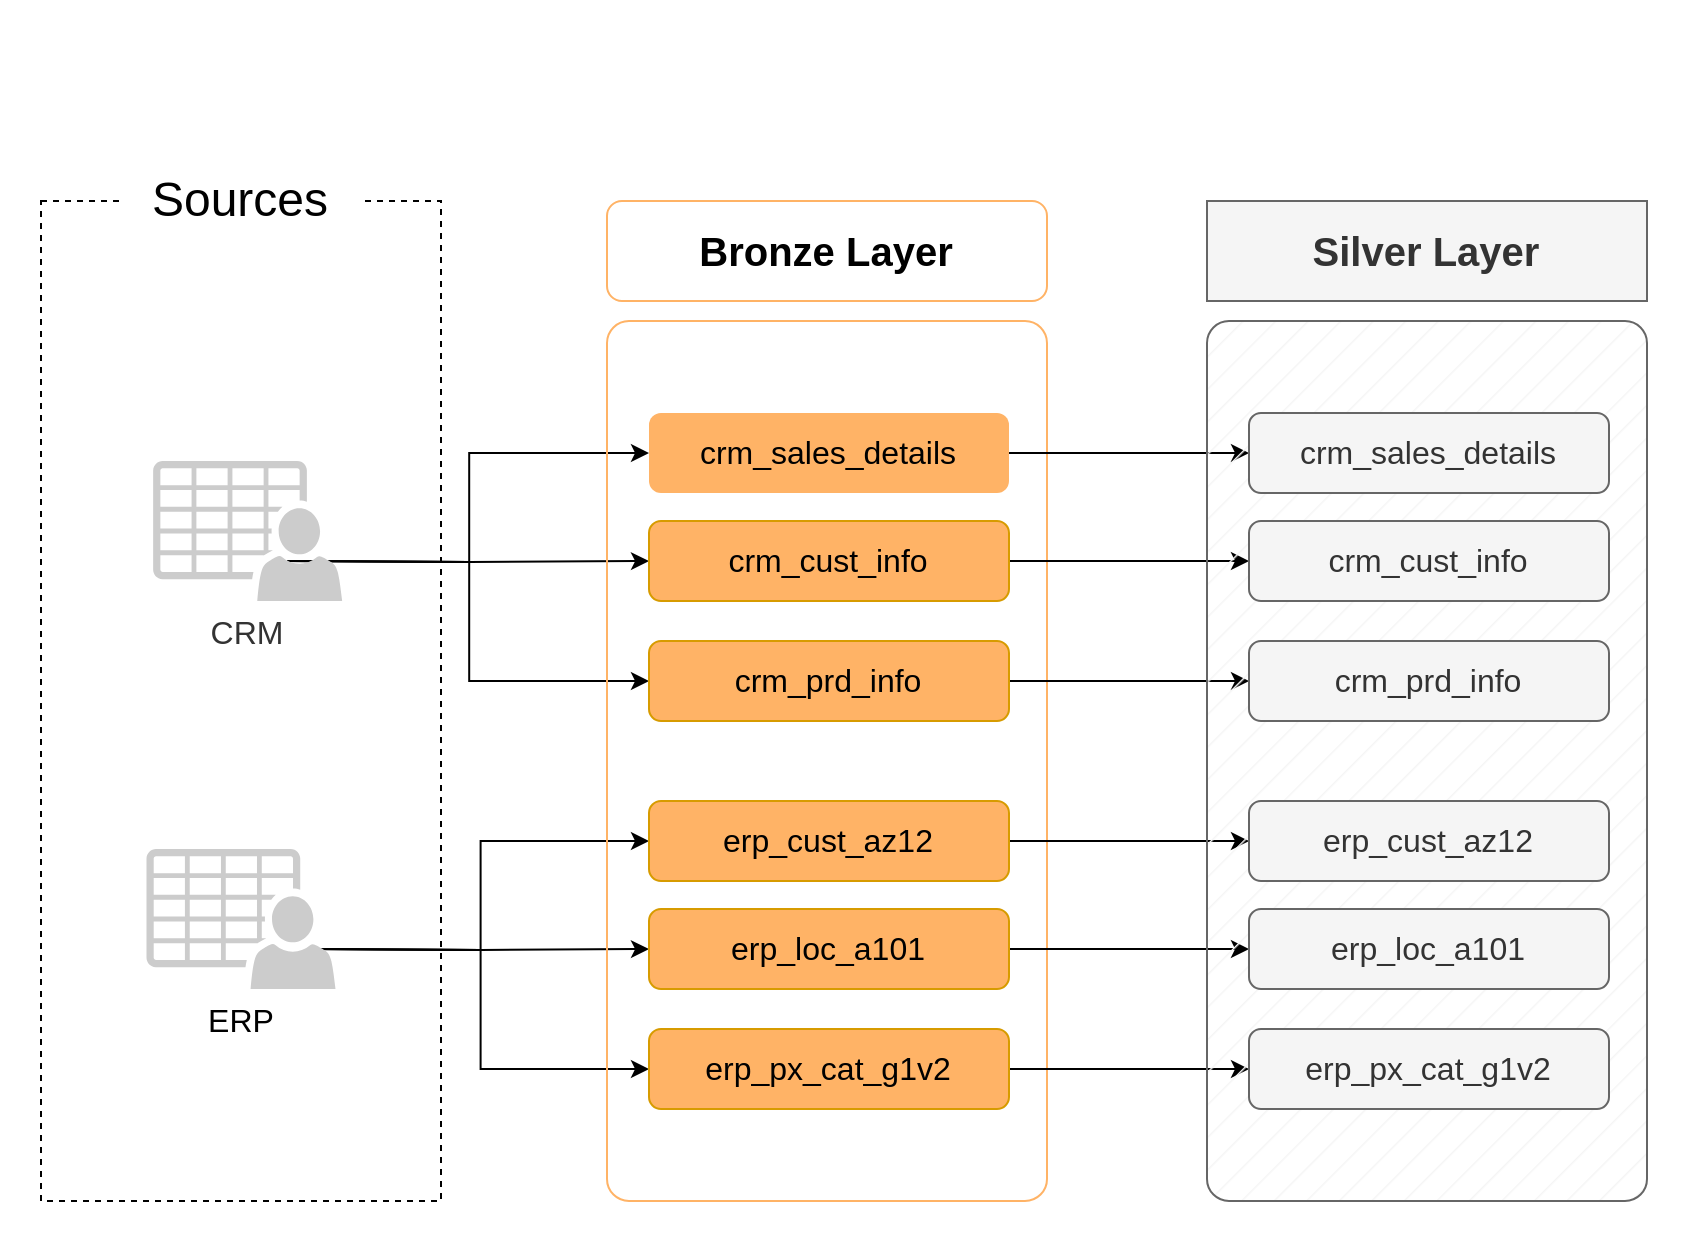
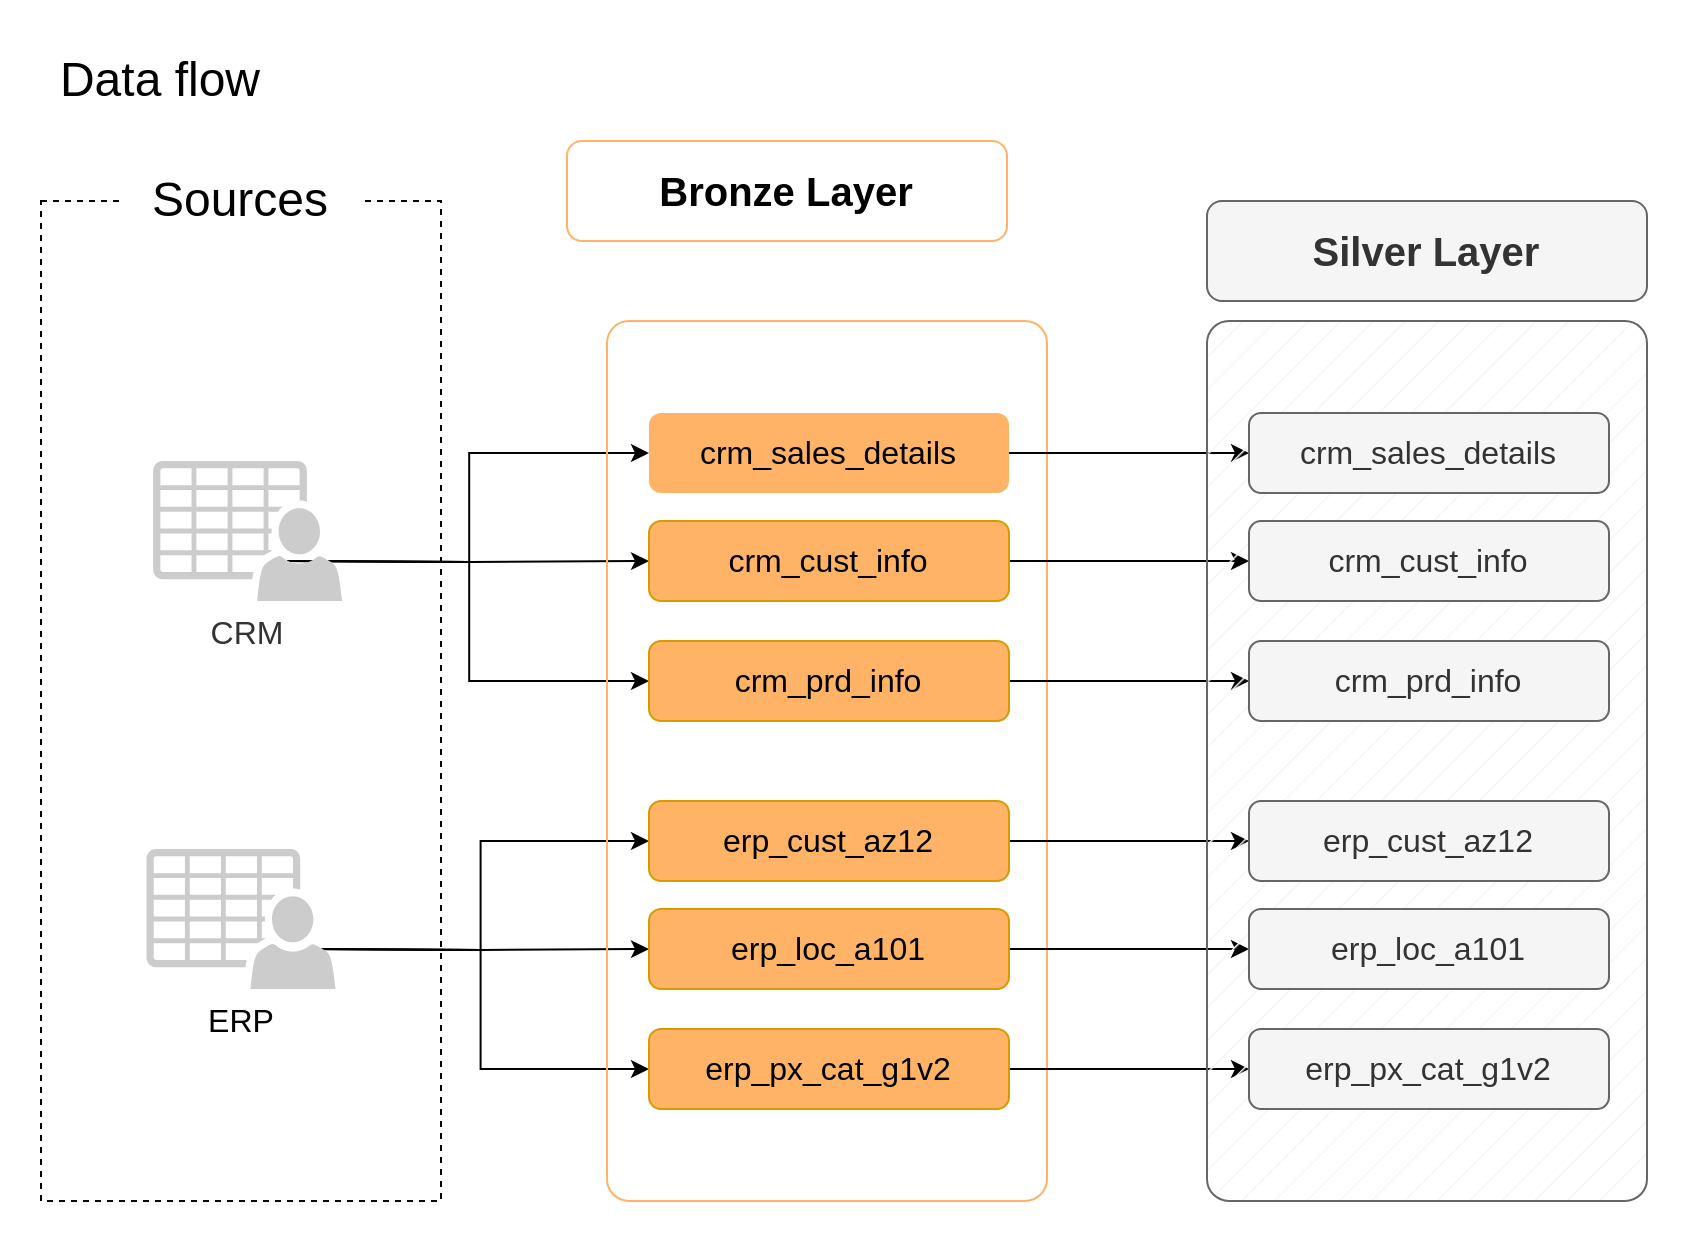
none -> (161, 81)
(827, 251) -> (787, 191)
(1427, 251) -> (1427, 251)
